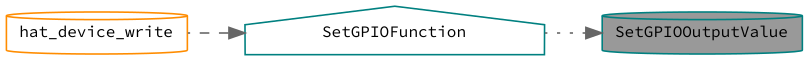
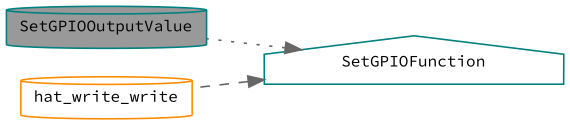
(97, 33) -> (106, 98)
(565, 33) -> (246, 43)
